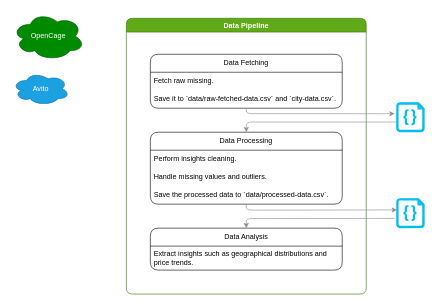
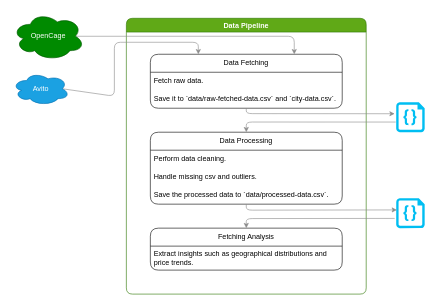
none -> (289, 36)
(186, 81) -> (181, 81)
none -> (114, 91)
(200, 159) -> (194, 159)
(214, 177) -> (209, 177)
(246, 237) -> (246, 237)
